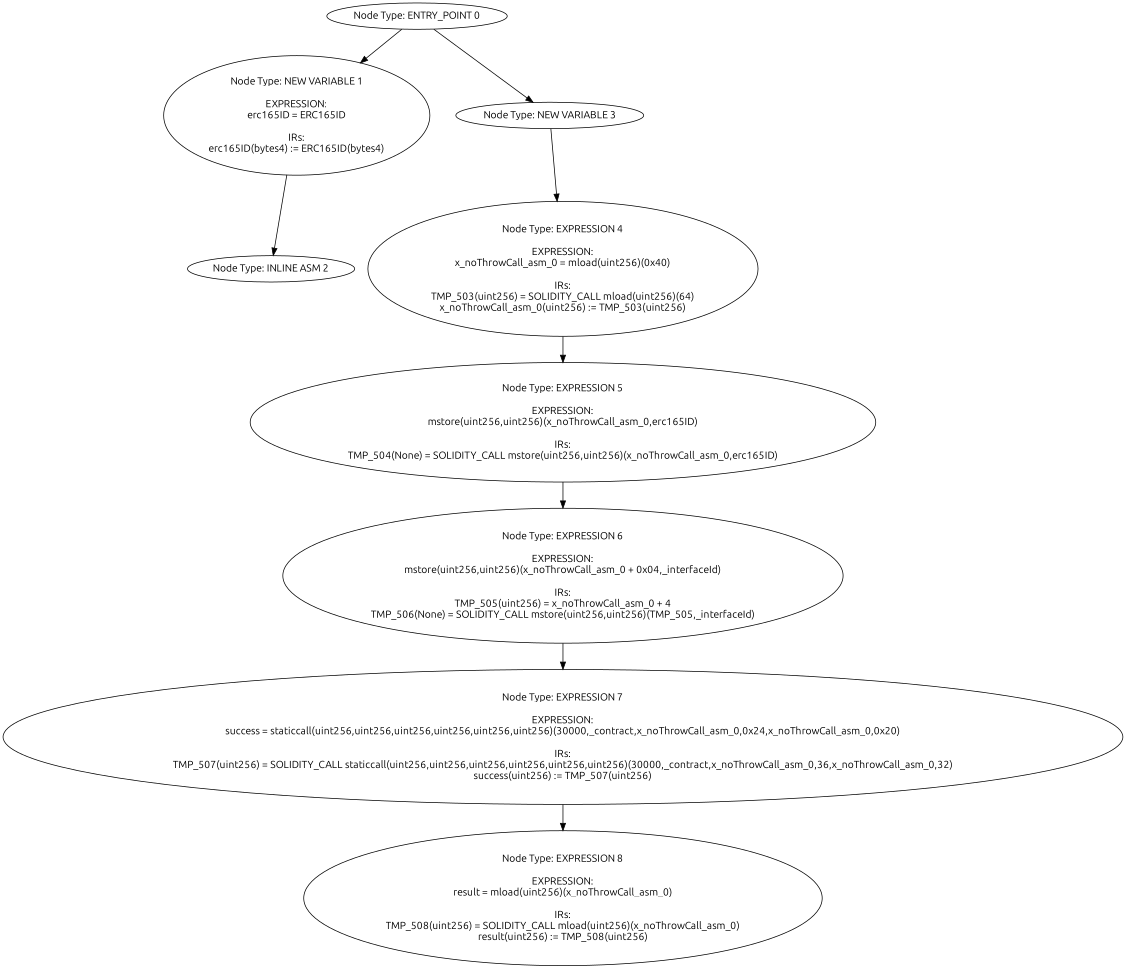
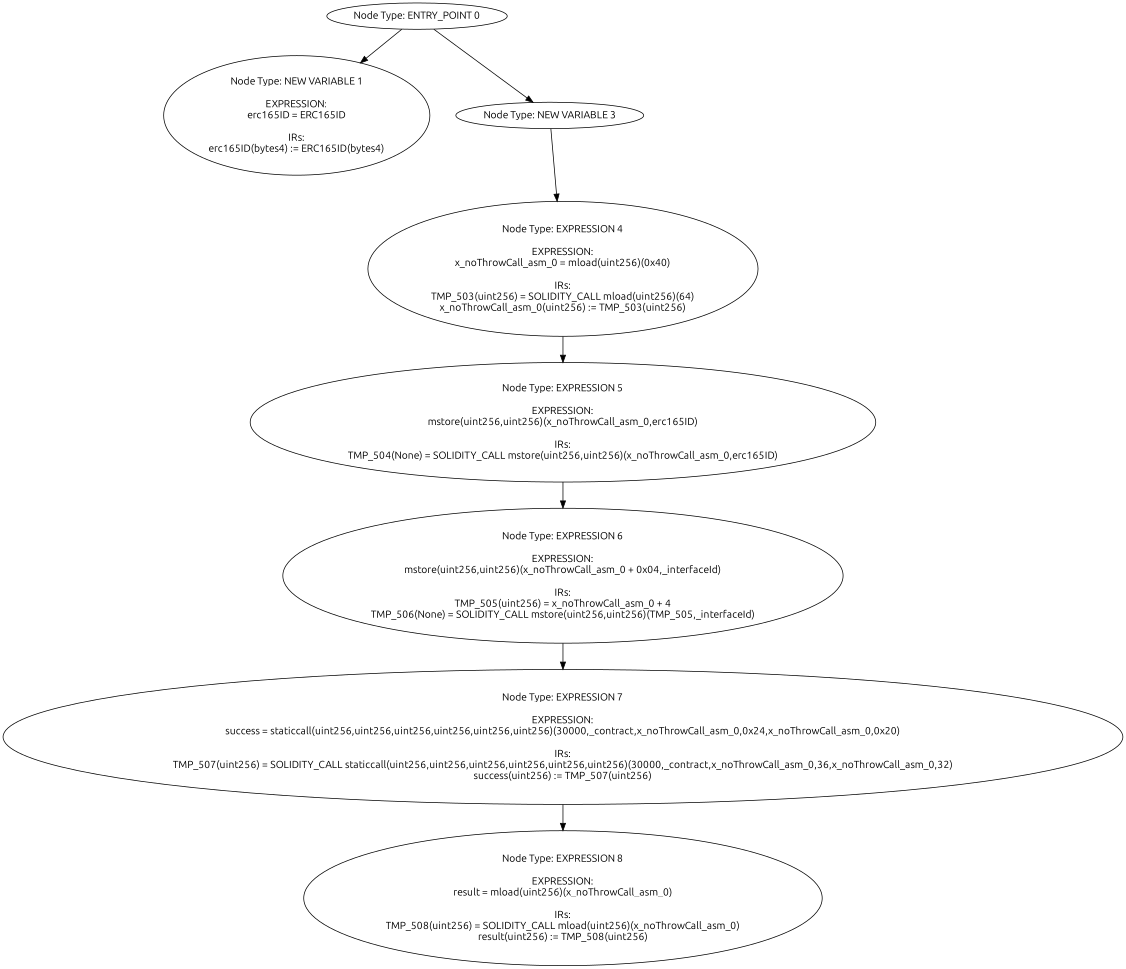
(271, 269) -> none
